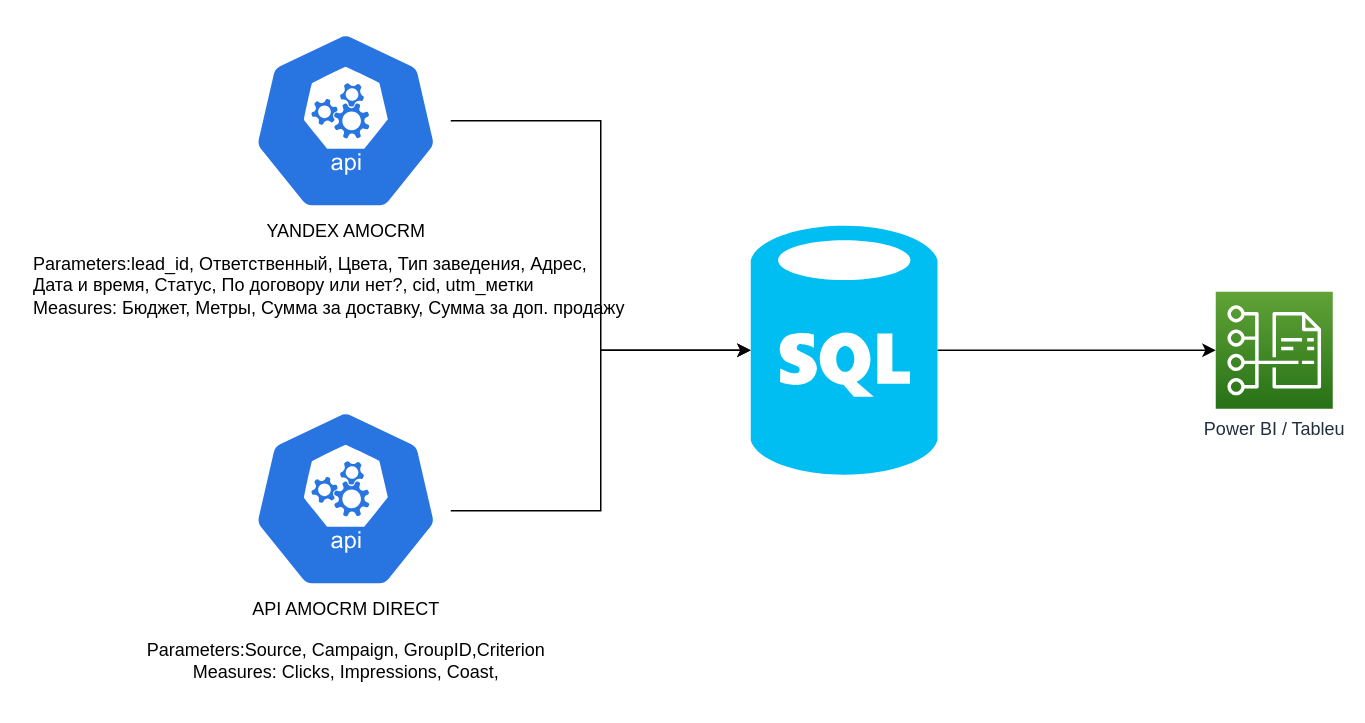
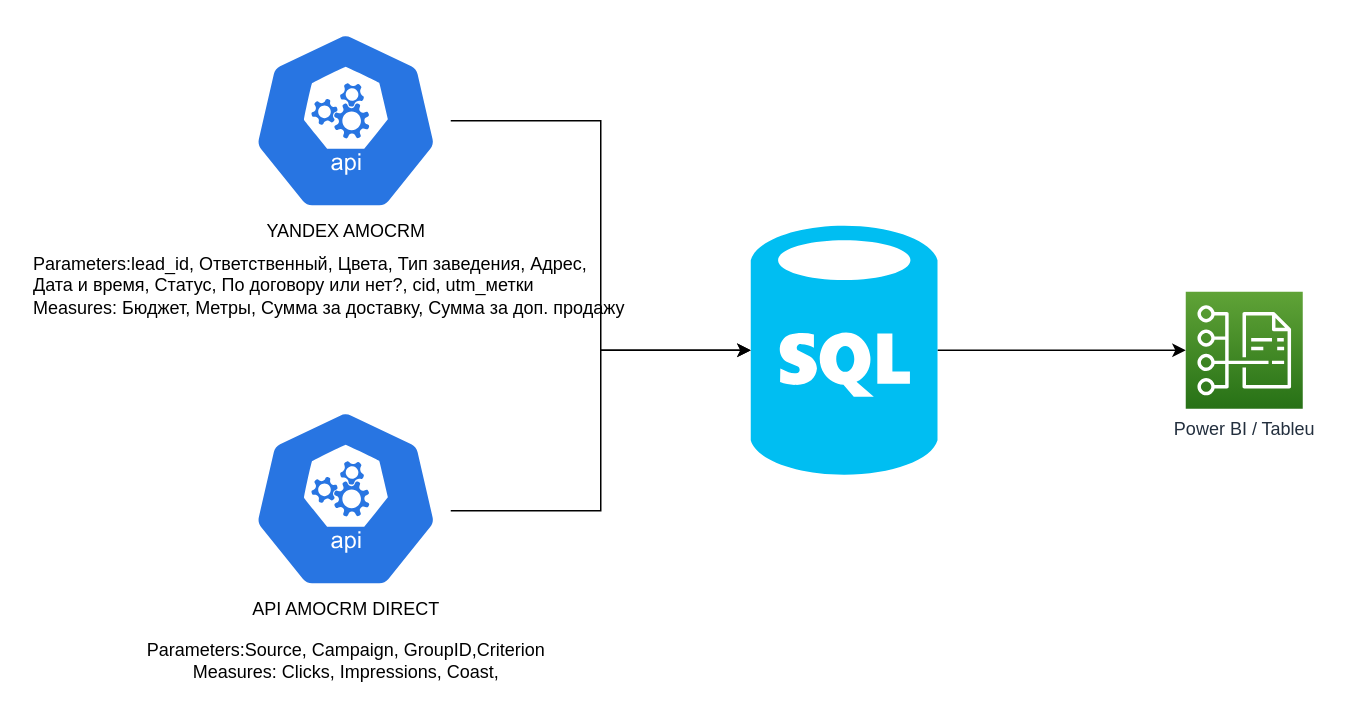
(1274, 350) -> (1244, 350)
